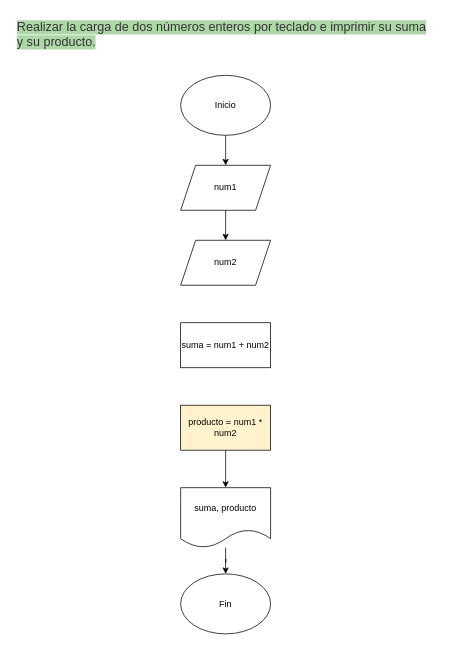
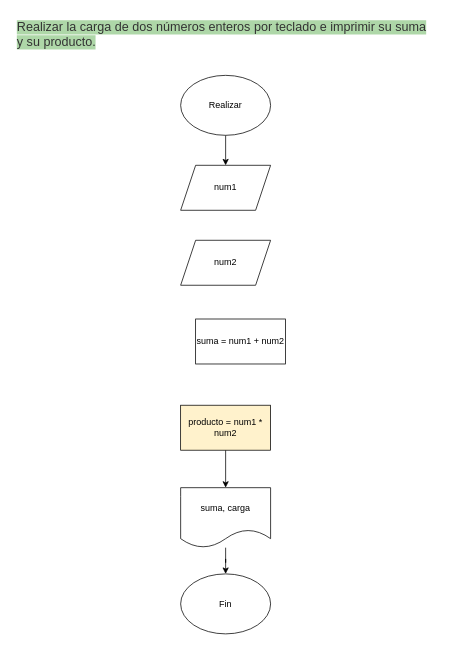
(225, 105) -> (225, 105)
(225, 222) -> none
(225, 345) -> (240, 342)
(225, 509) -> (225, 509)
